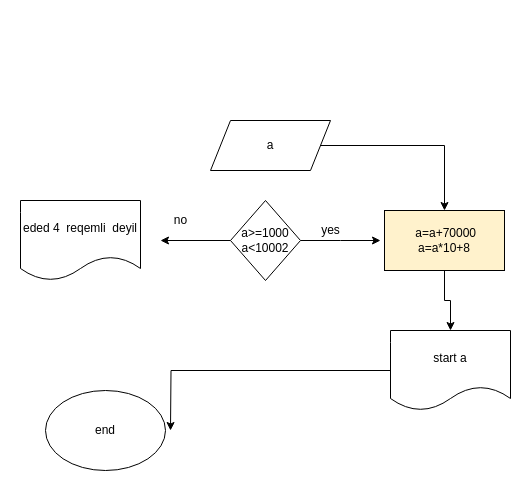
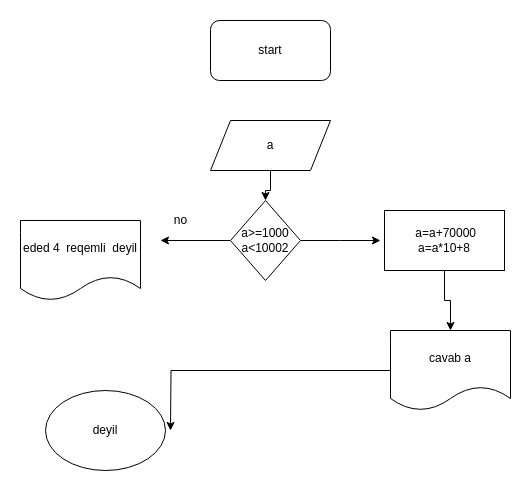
none -> (271, 51)
(412, 146) -> (271, 185)
(331, 231) -> none
(81, 241) -> (81, 261)
(445, 241) -> (445, 241)
(451, 359) -> (451, 359)
(106, 431) -> (106, 431)
